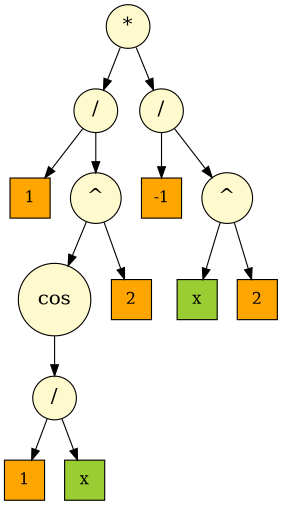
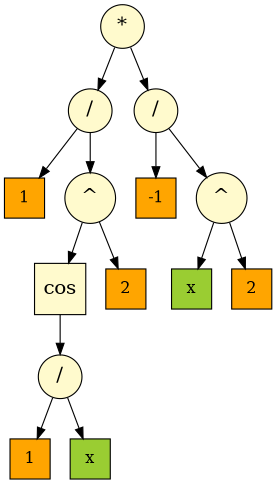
(55, 300) -> (60, 289)
